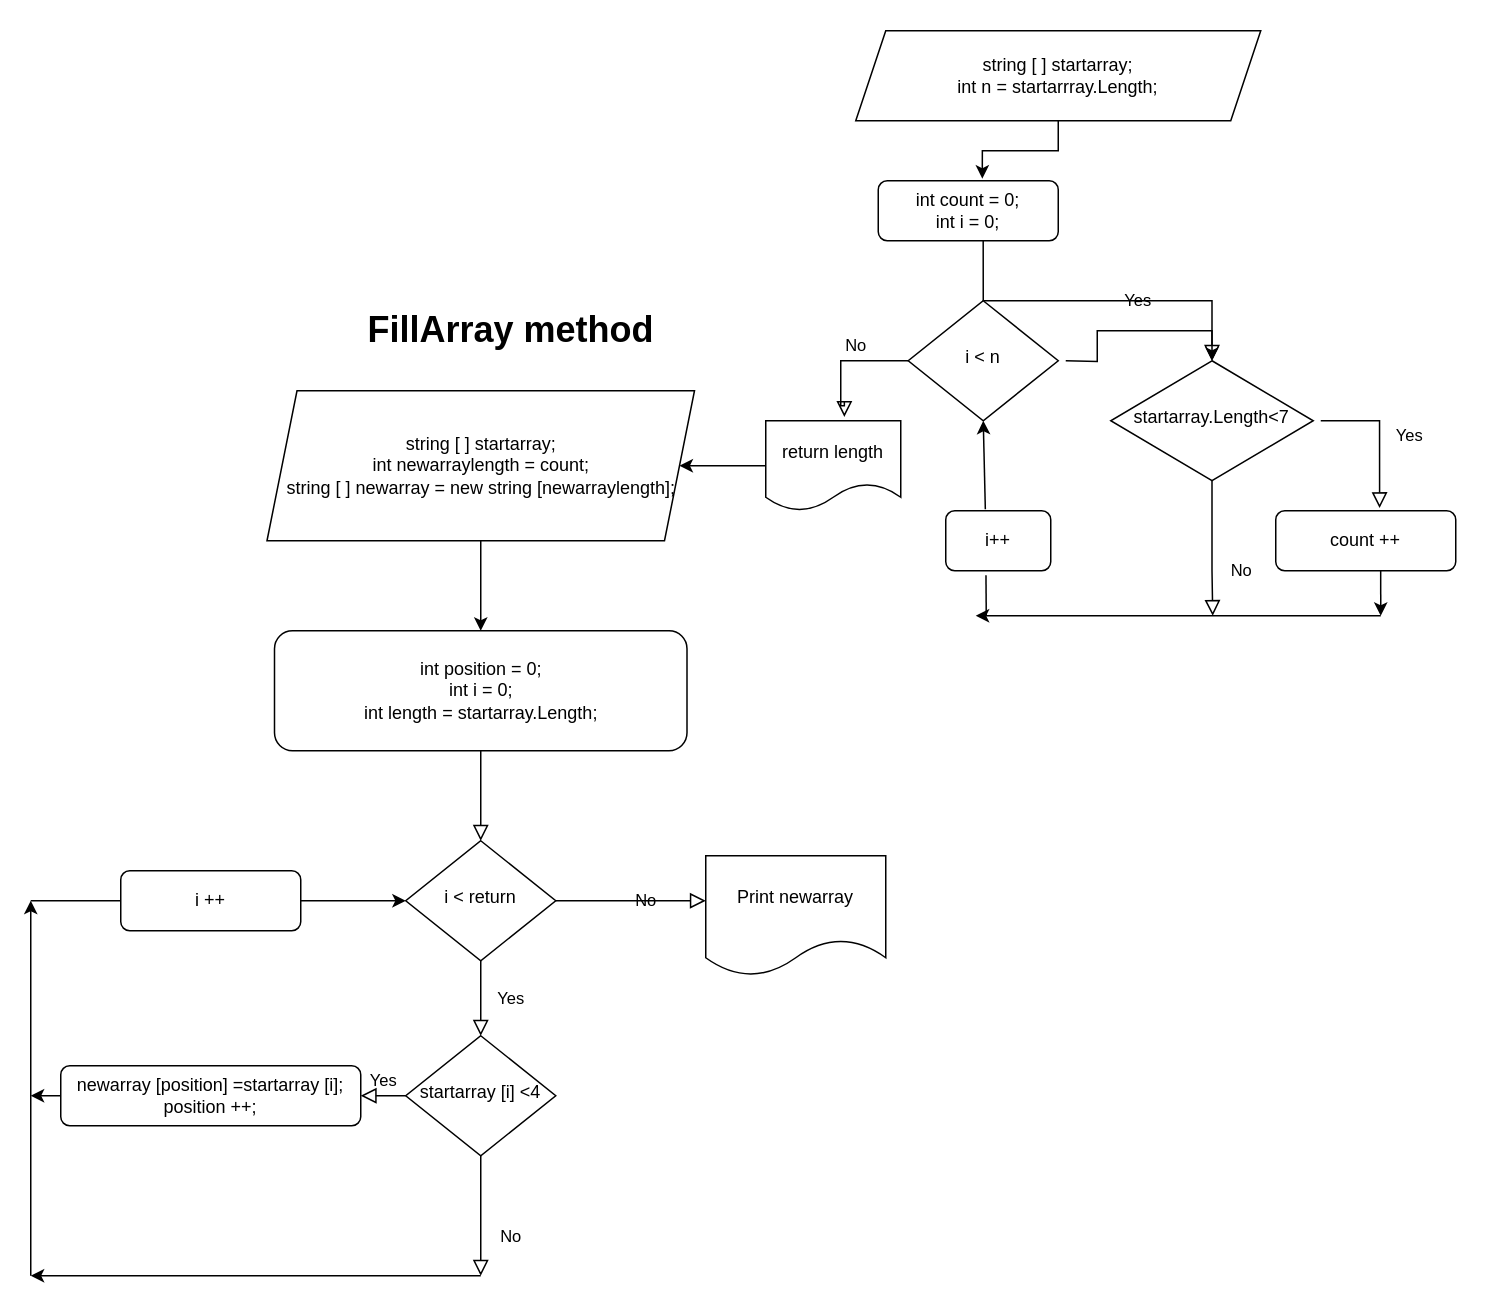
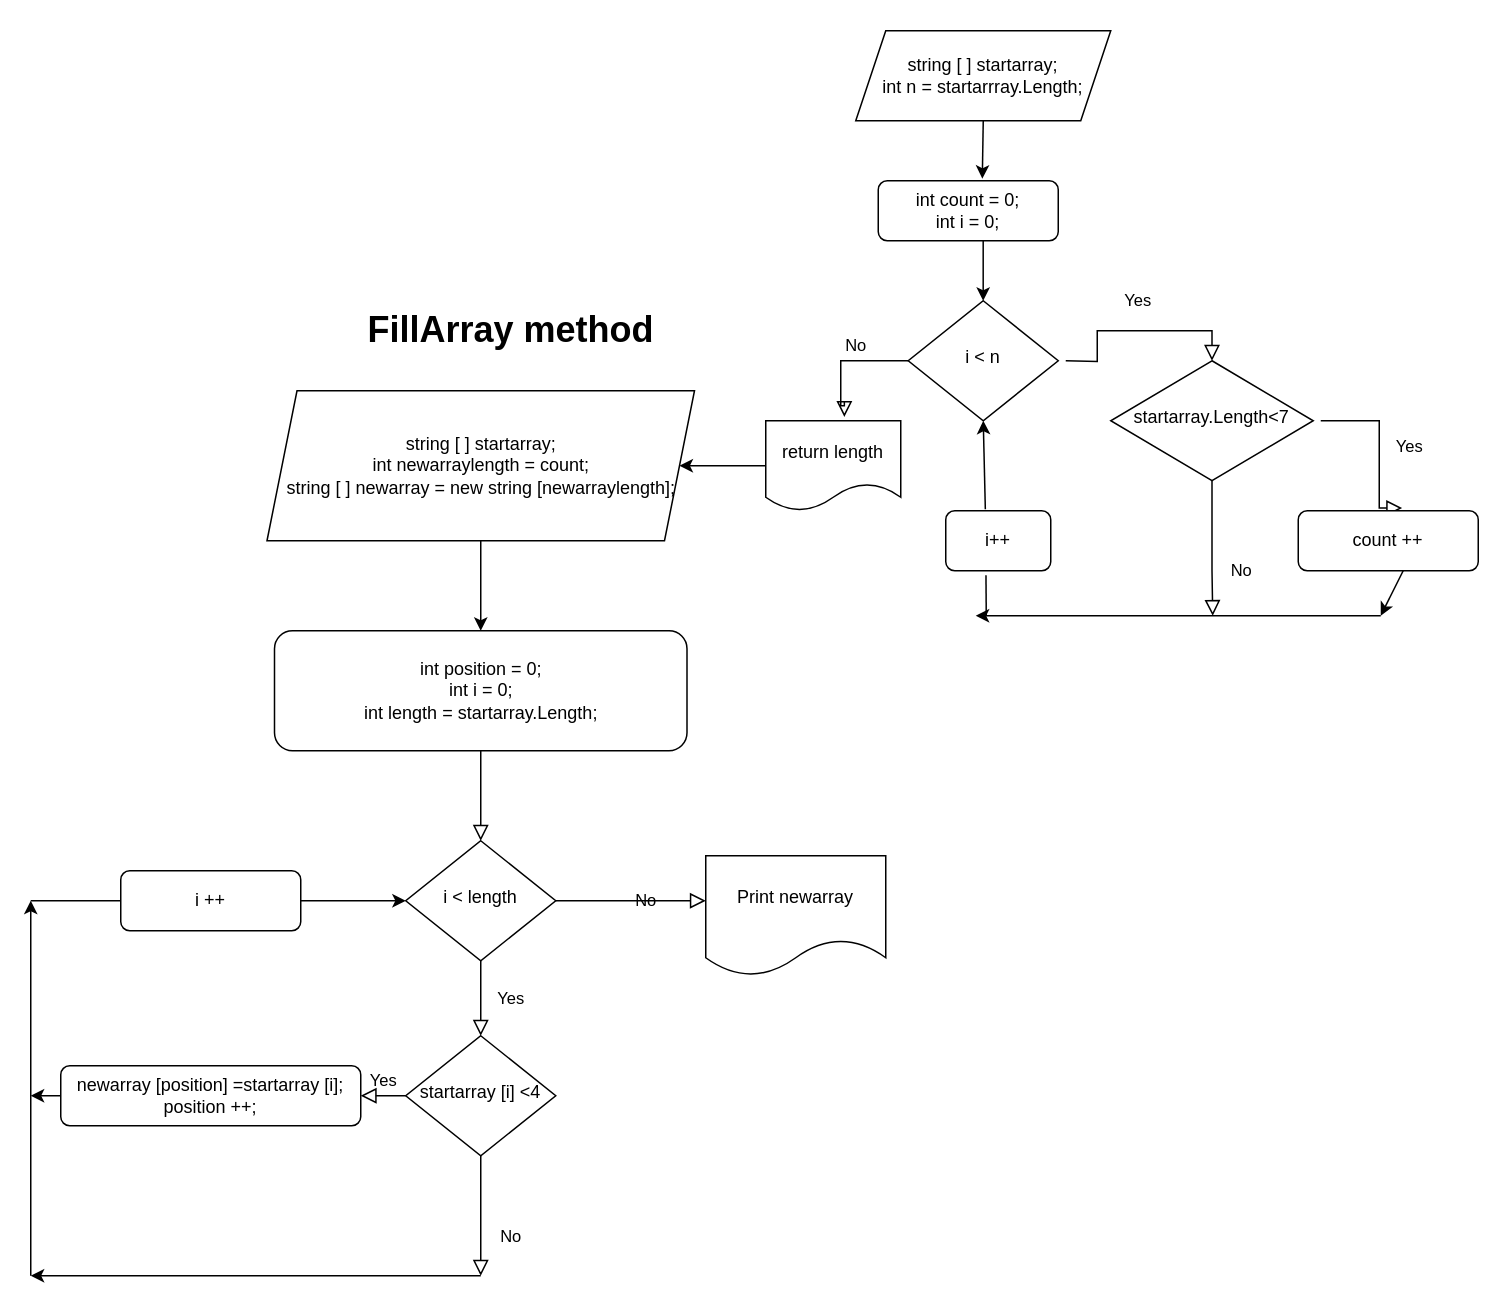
(1058, 76) -> (983, 76)
(1104, 301) -> (983, 289)
(1366, 541) -> (1388, 541)
(481, 898) -> (481, 898)
